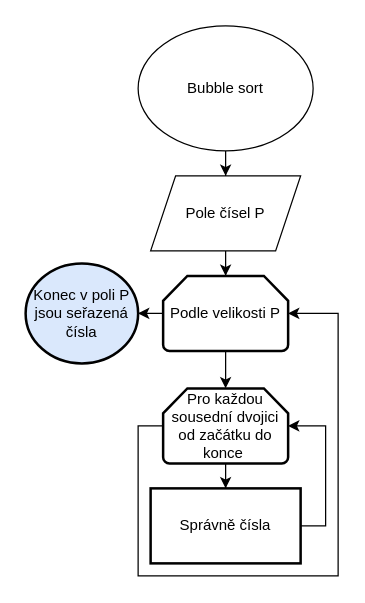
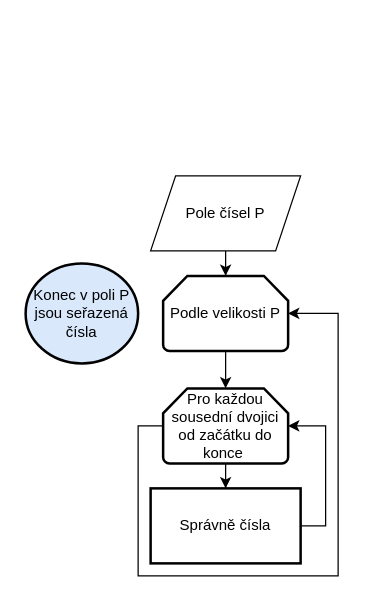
(226, 88) -> none
(226, 168) -> none
(146, 313) -> none
